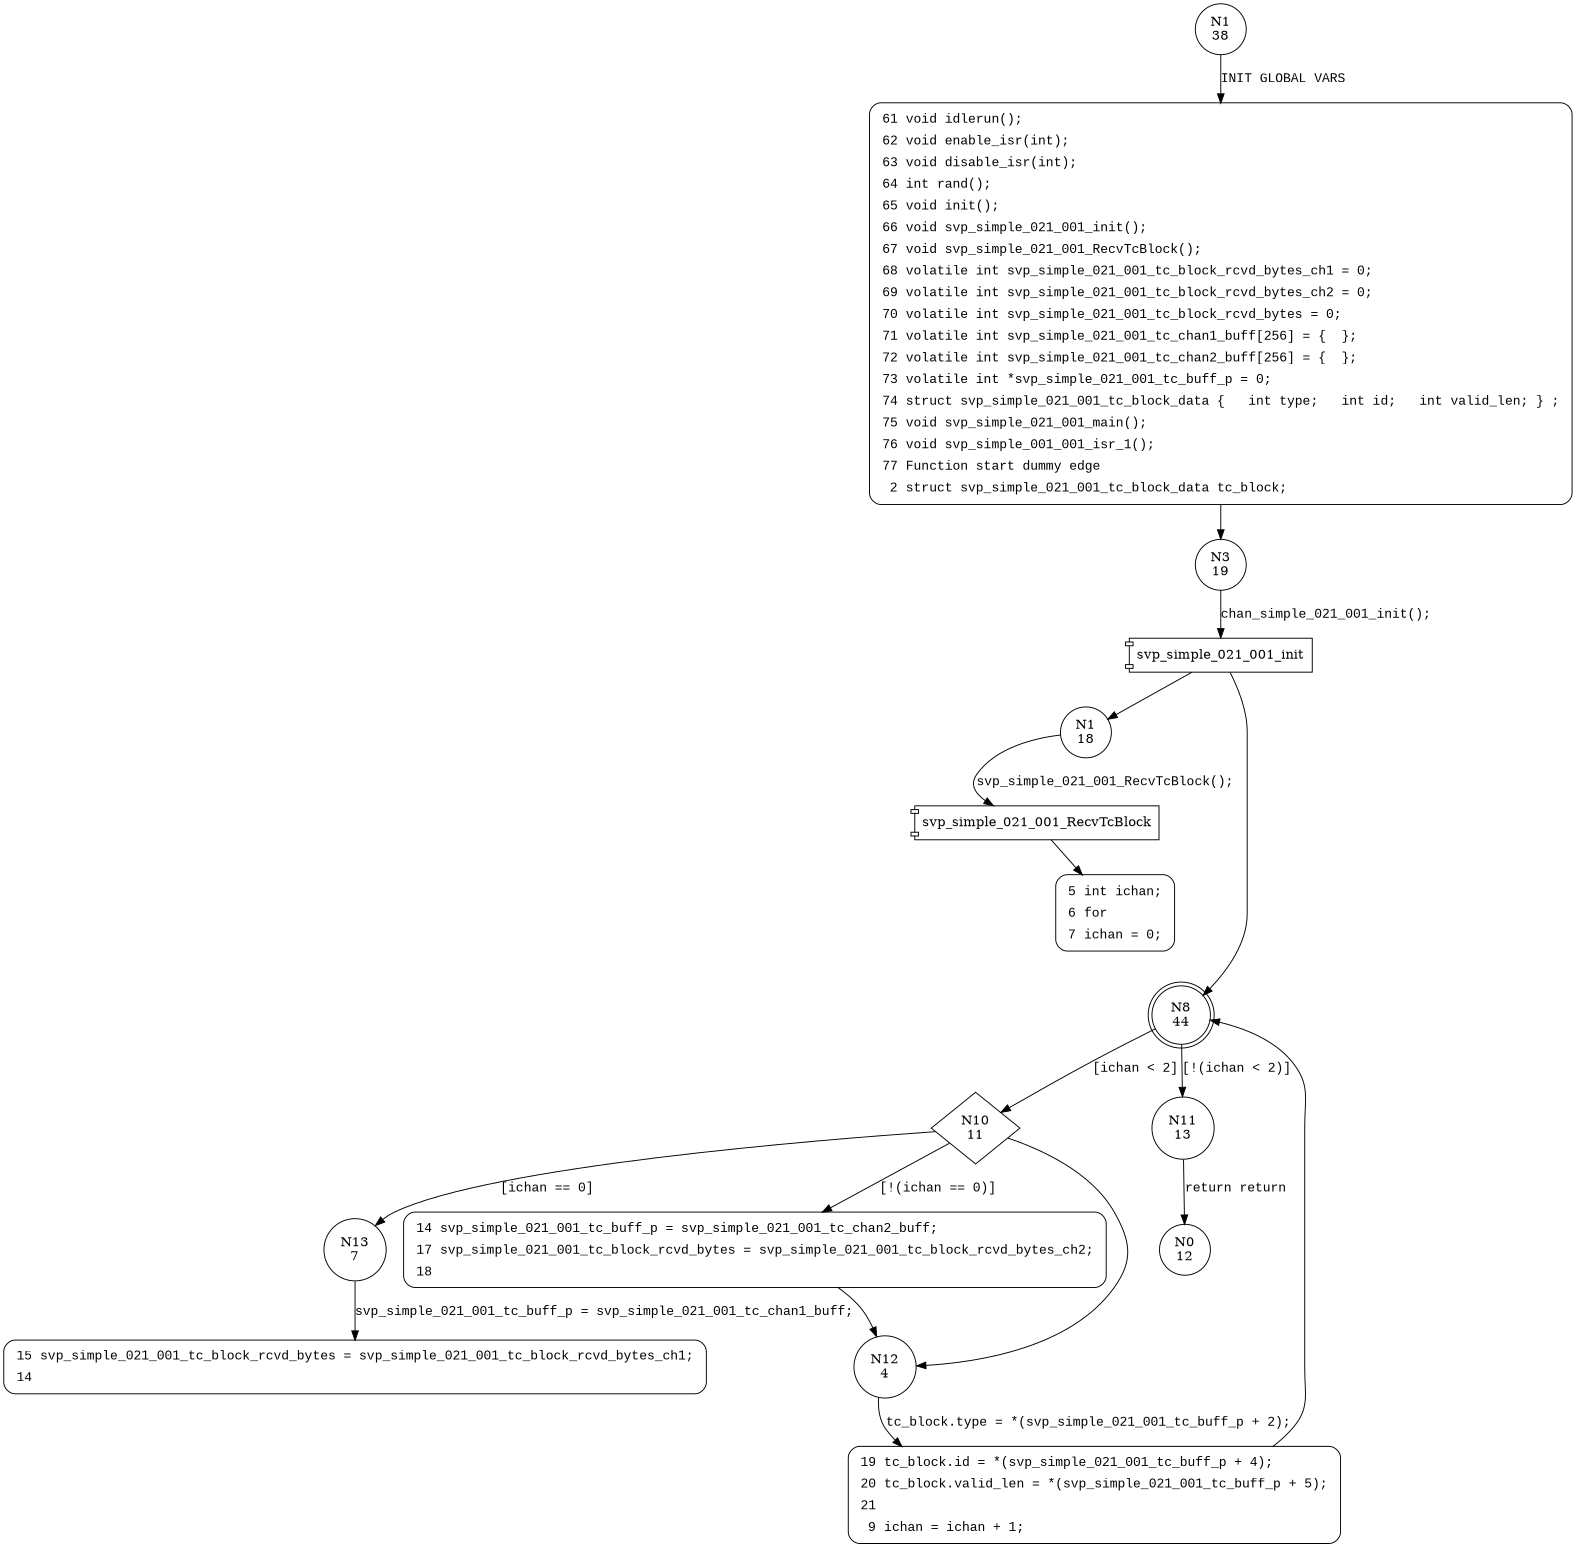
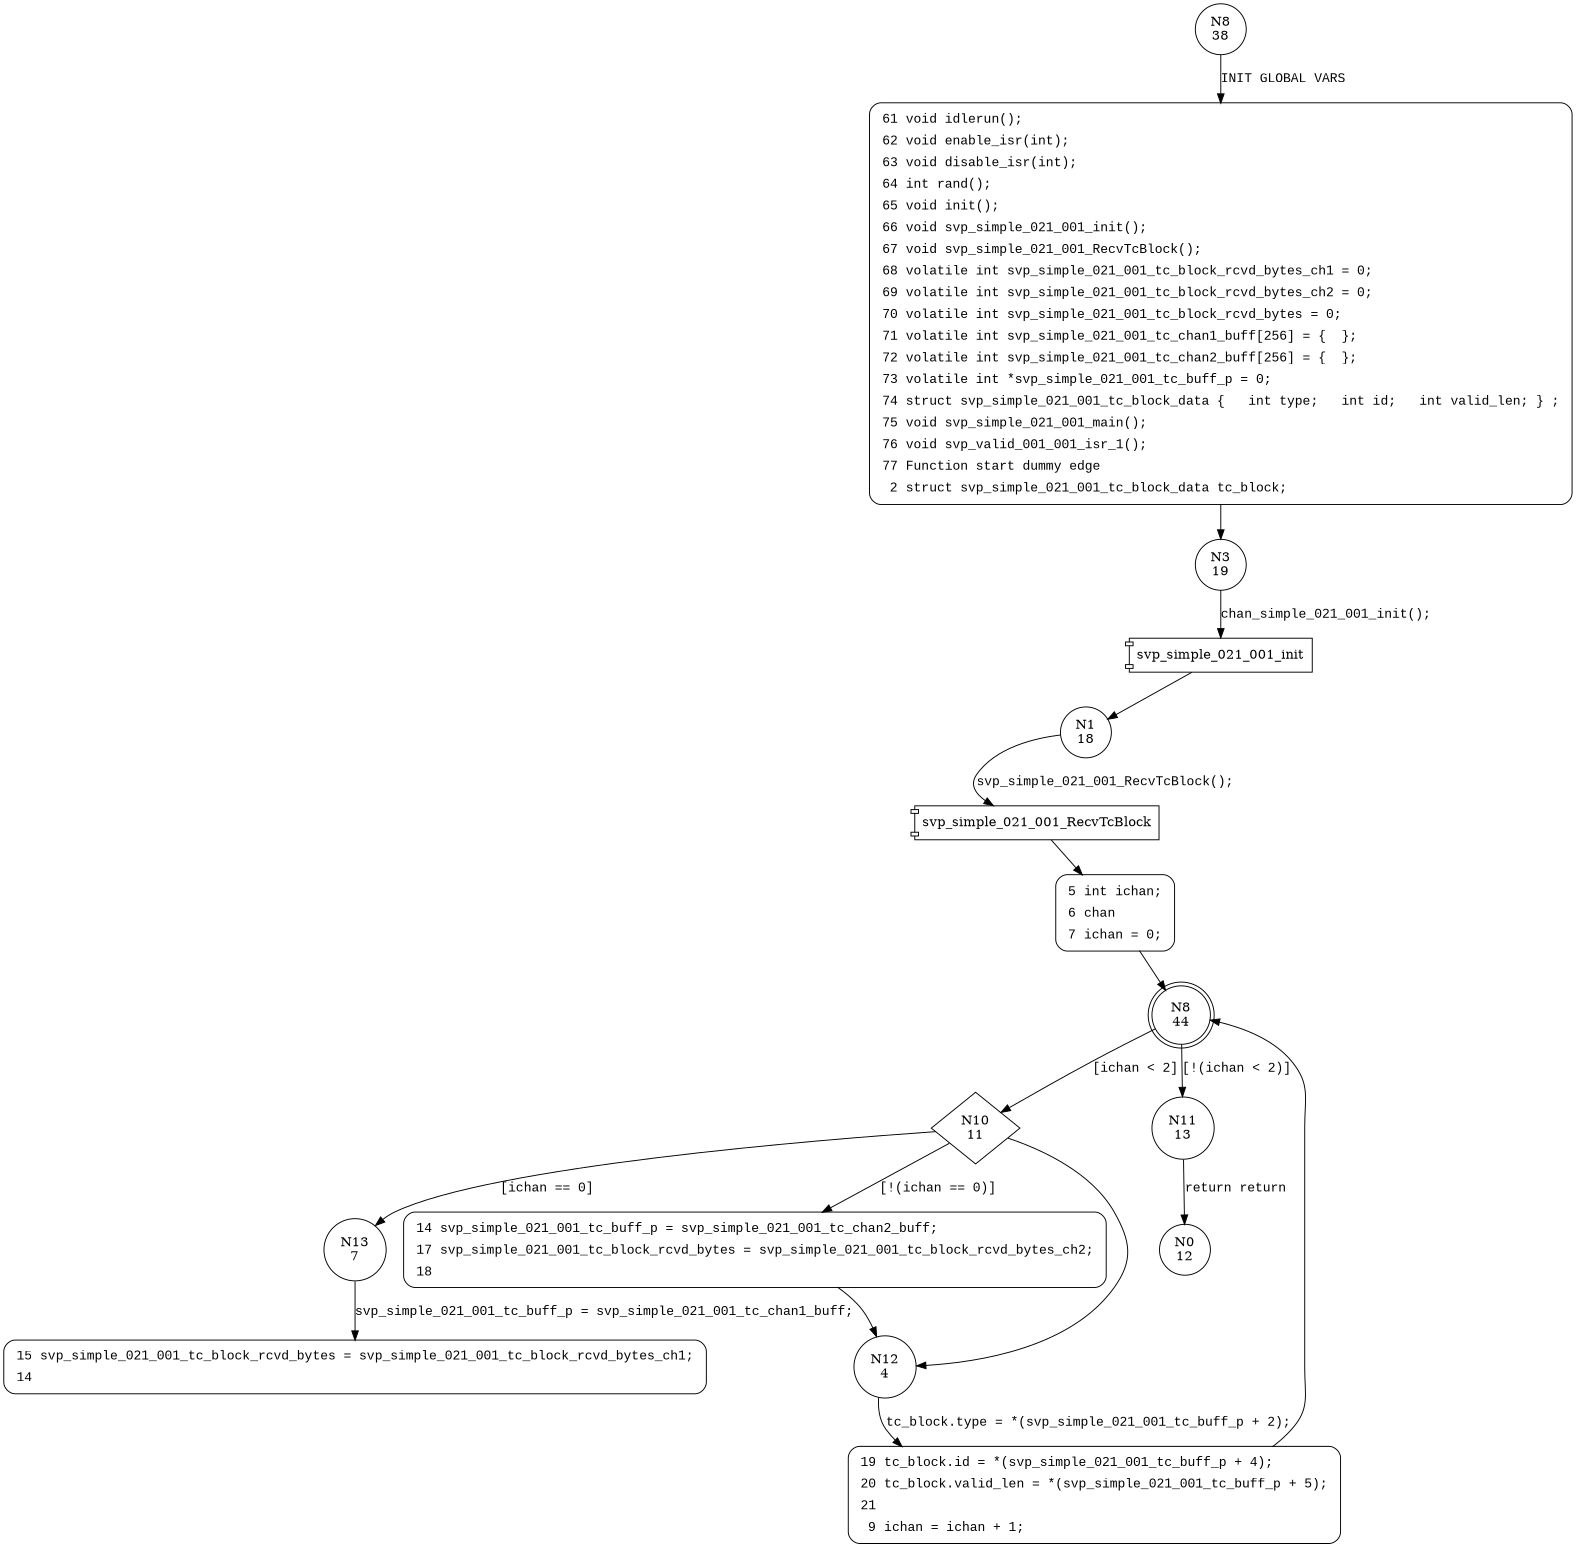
(1221, 29) -> (1221, 29)
(1031, 444) -> (1027, 444)
(1247, 834) -> (1150, 966)
(1096, 913) -> (1100, 913)
